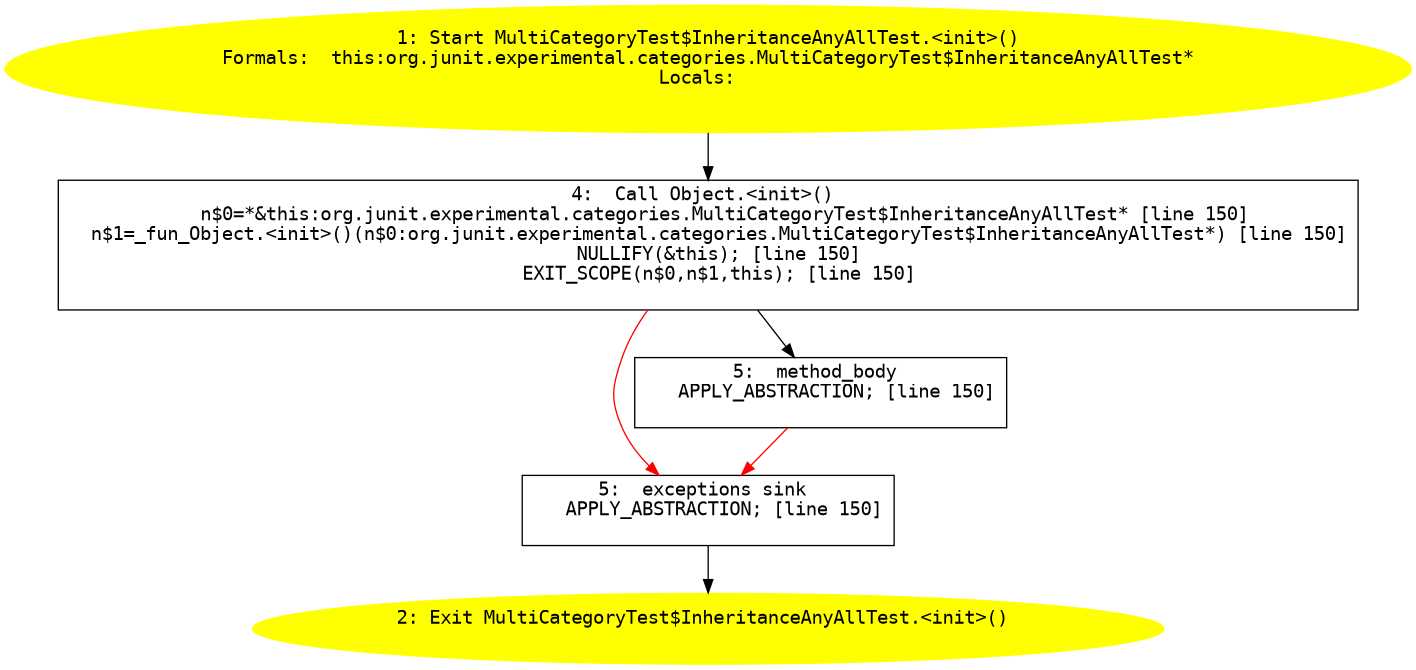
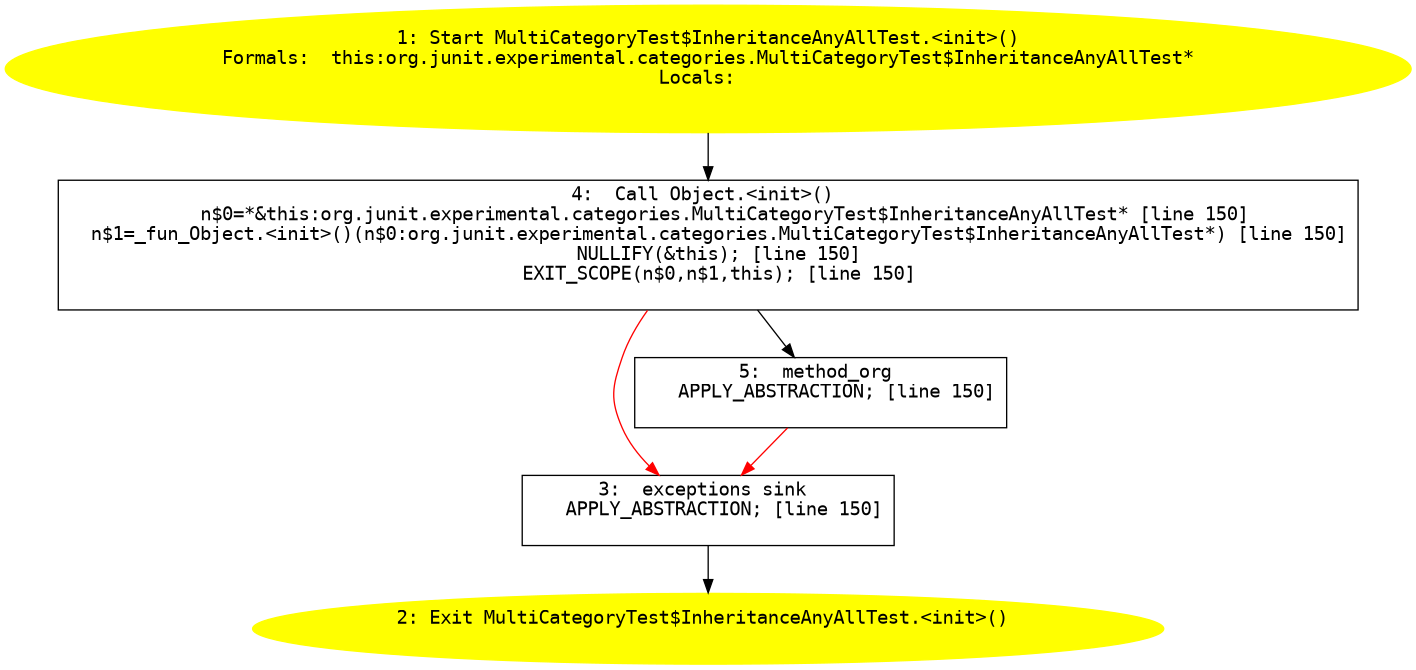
(821, 393) -> (821, 393)
(708, 510) -> (708, 510)
